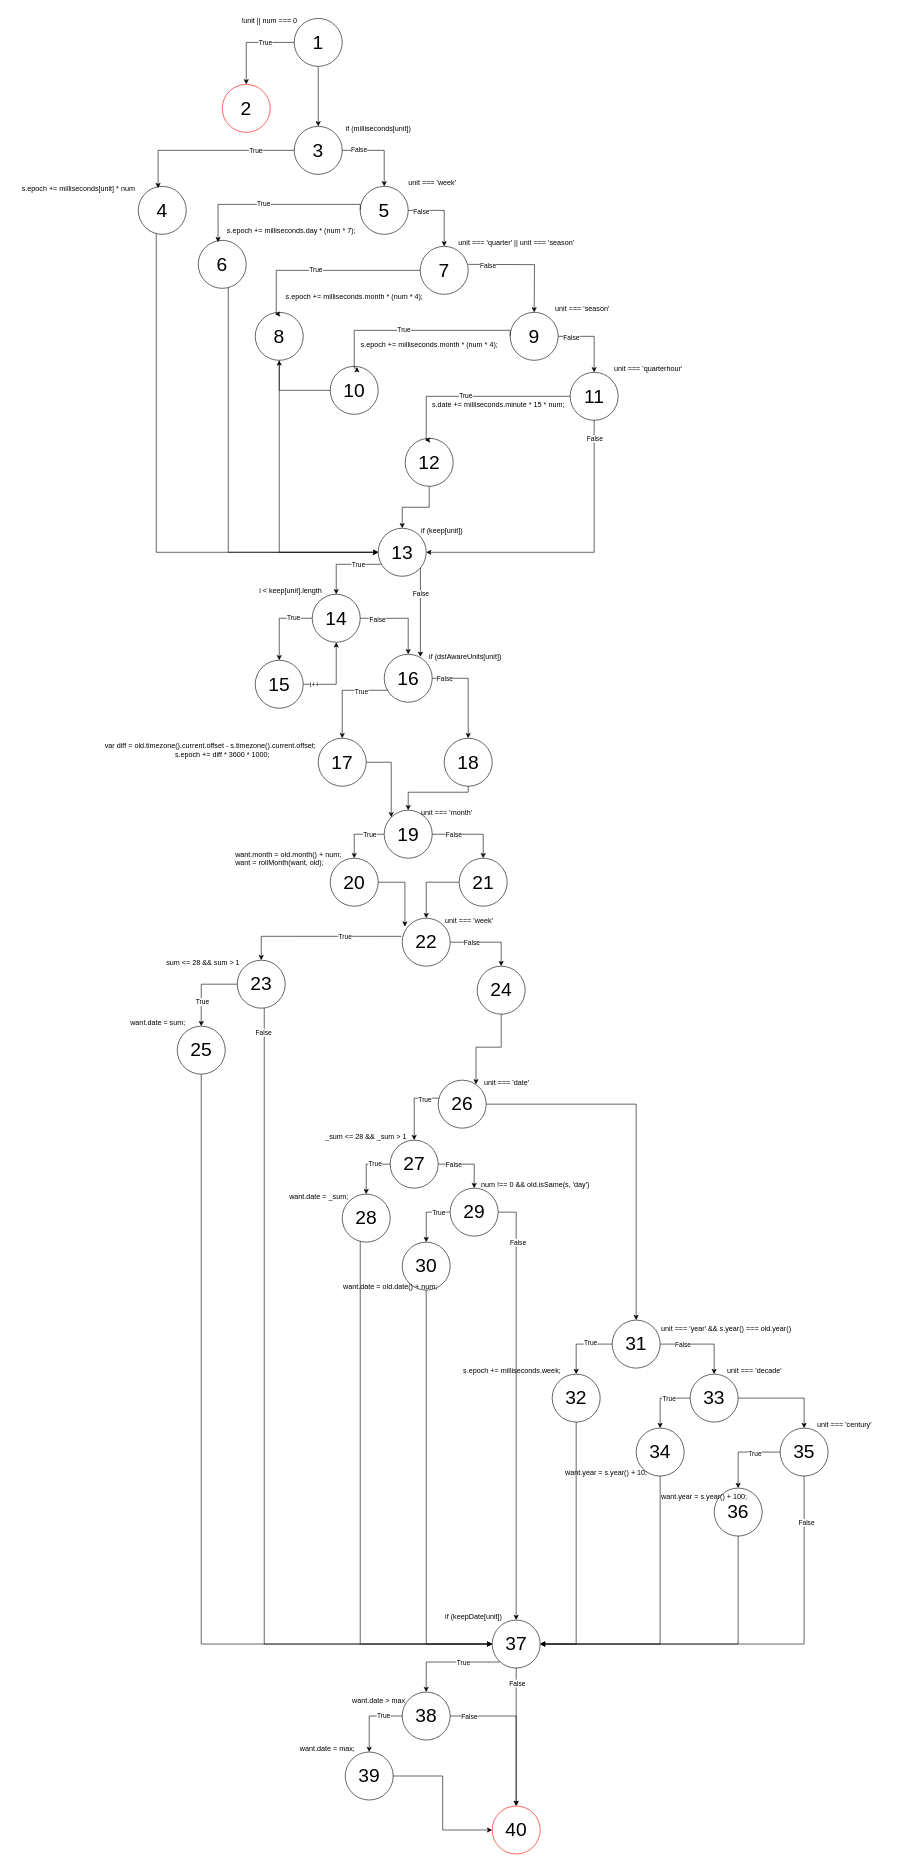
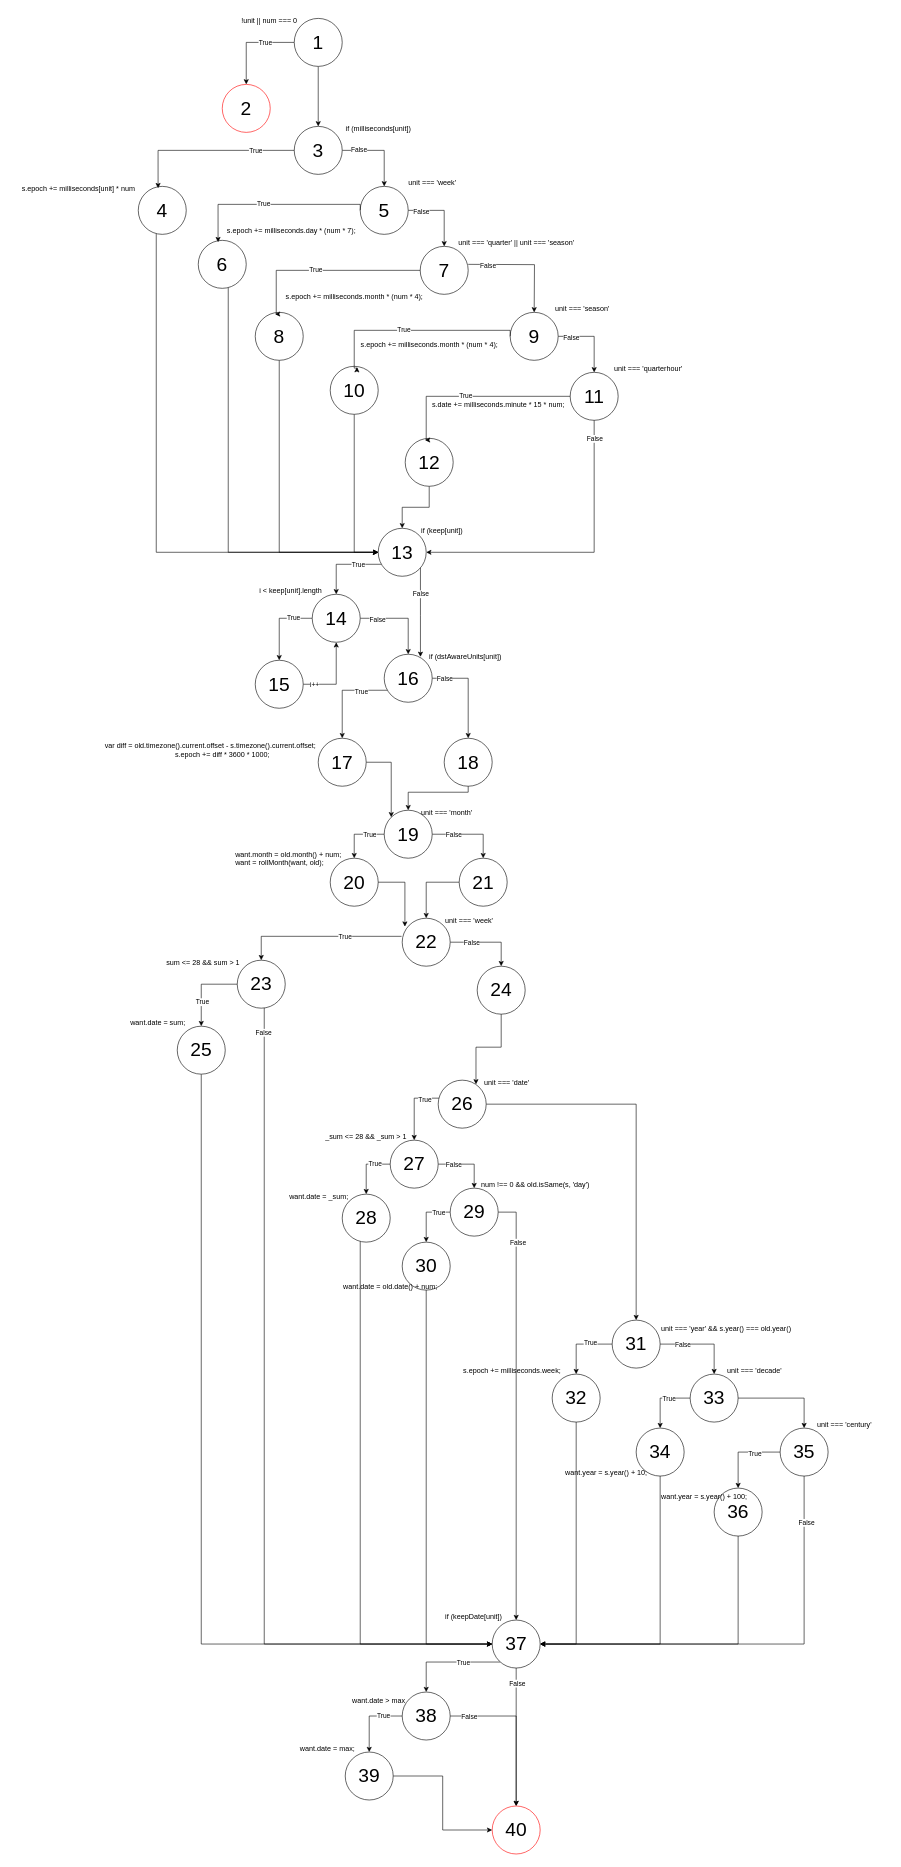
(306, 390) -> (354, 482)
